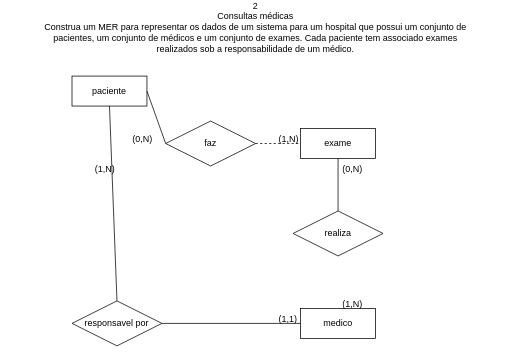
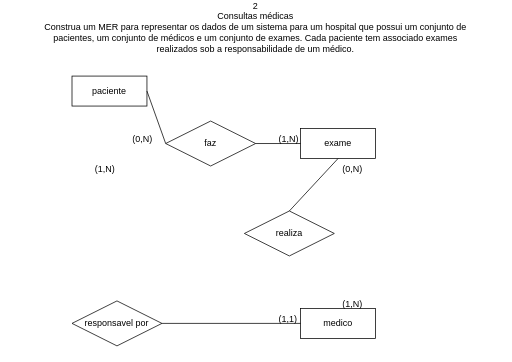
(278, 144) -> (278, 144)
(113, 203) -> none
(338, 234) -> (289, 234)
